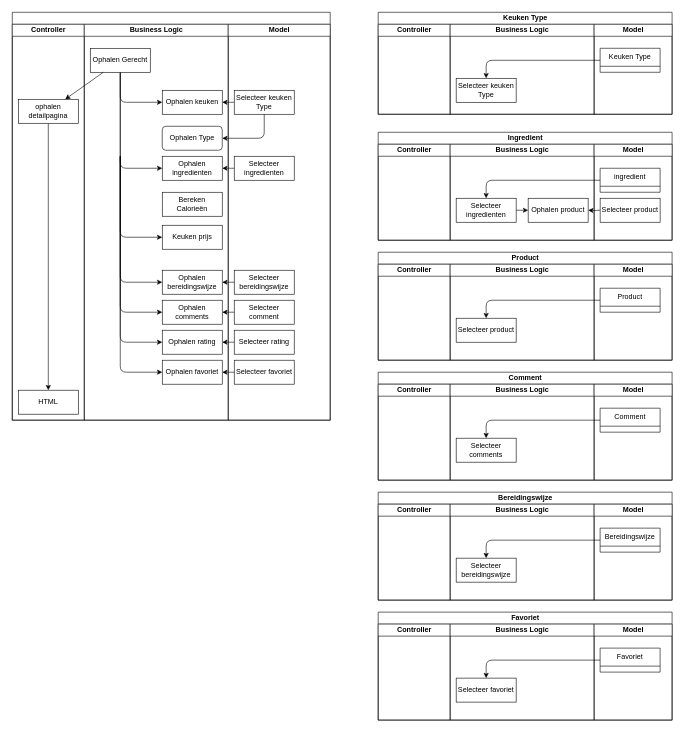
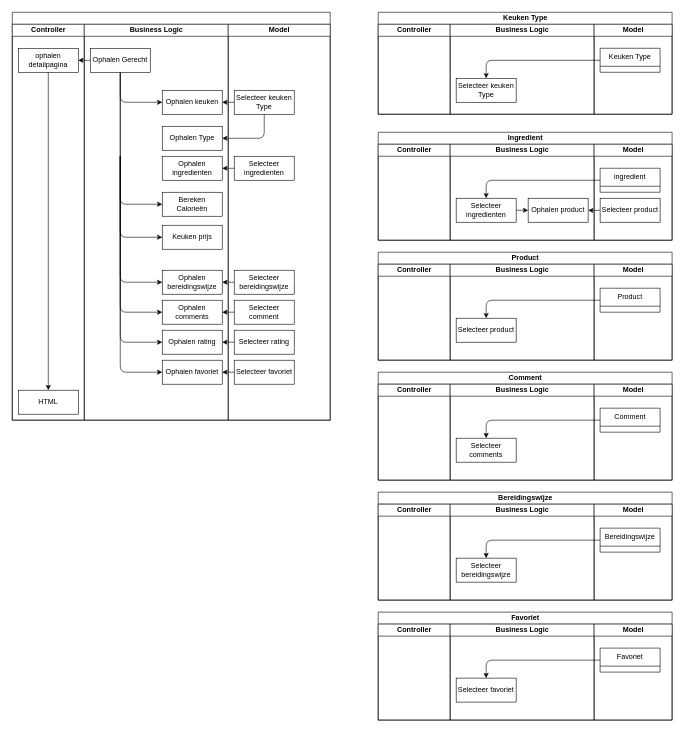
(48, 111) -> (48, 60)
(192, 138) -> (192, 138)
(156, 168) -> none
none -> (156, 204)
